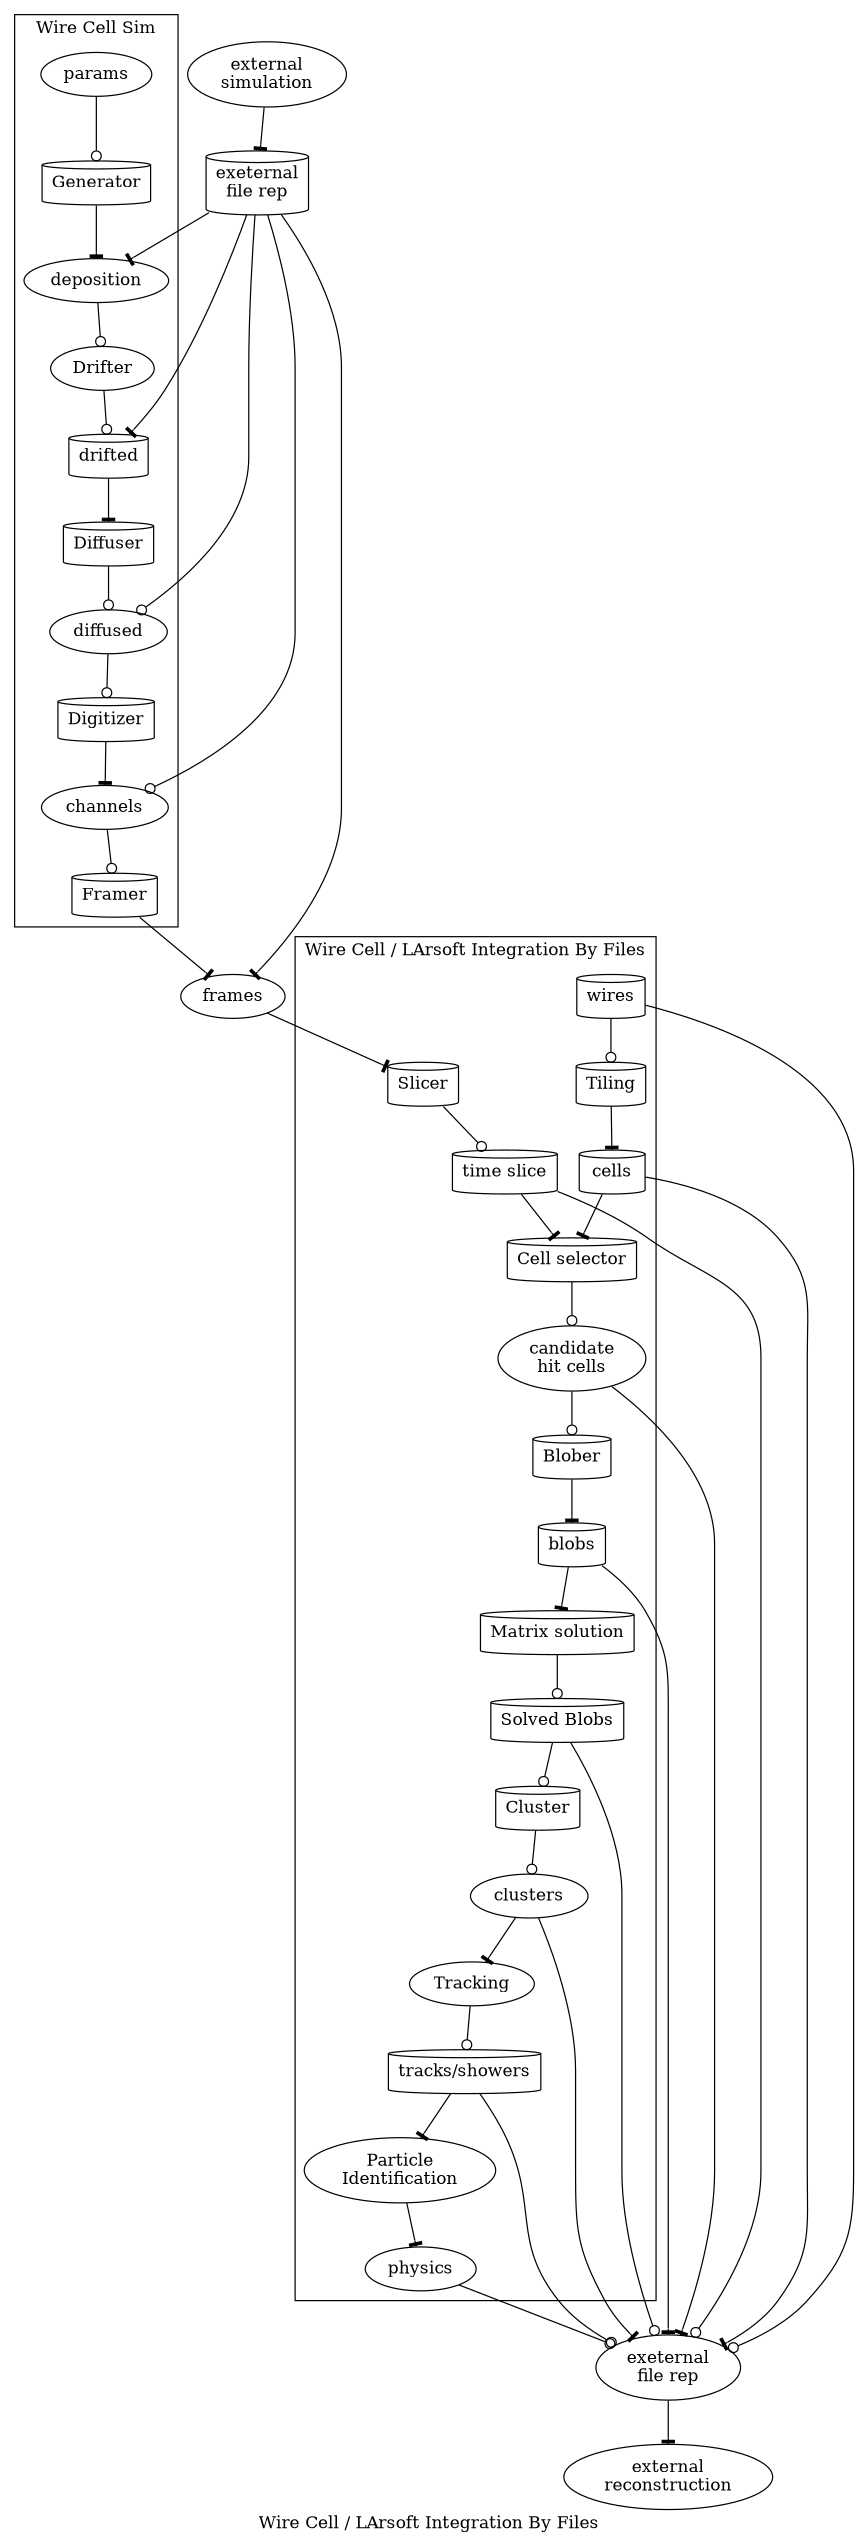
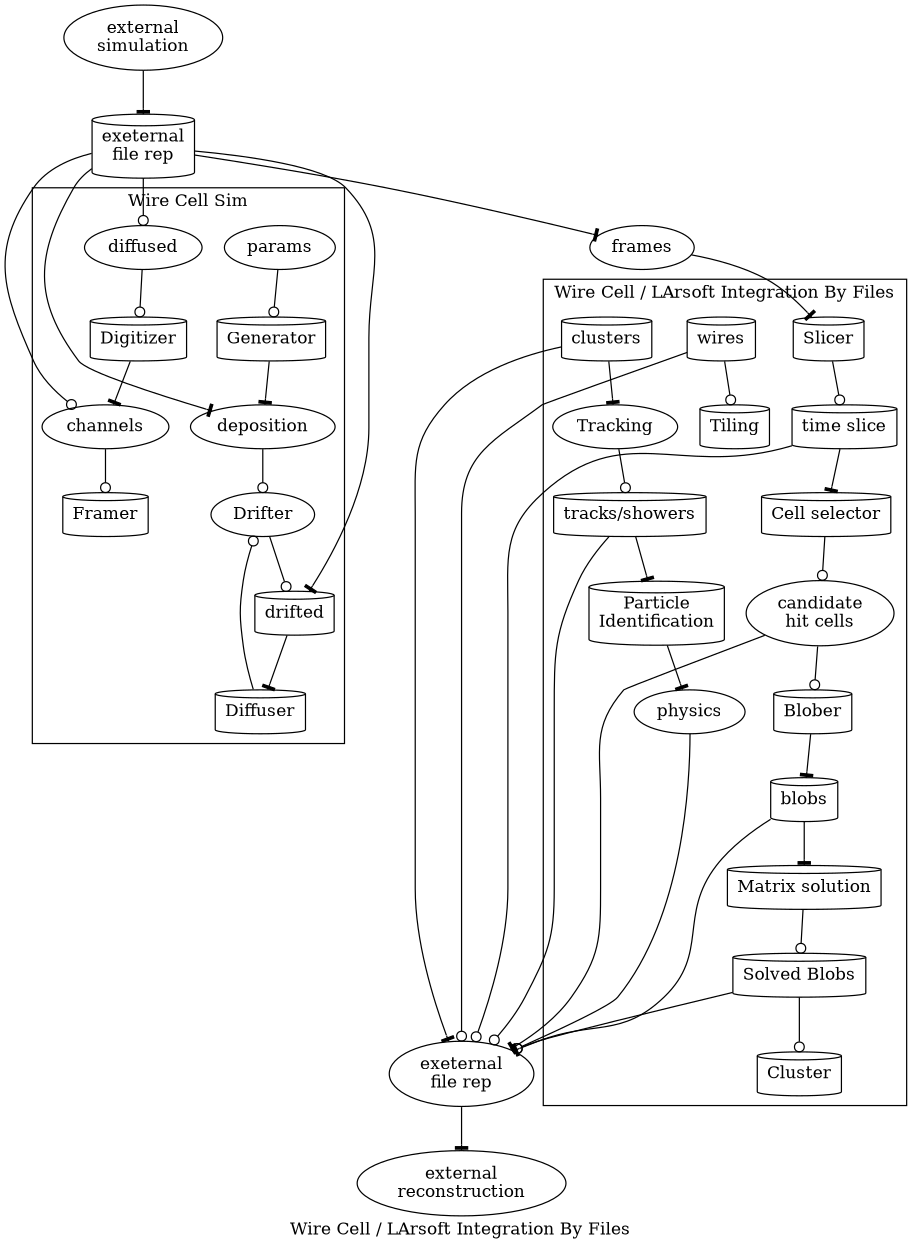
(109, 583) -> (240, 618)
(173, 945) -> none
(612, 1172) -> none
(534, 1847) -> none
(529, 1896) -> (607, 339)
(400, 2170) -> (657, 613)
